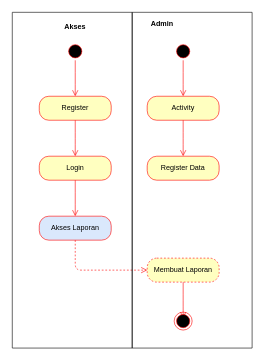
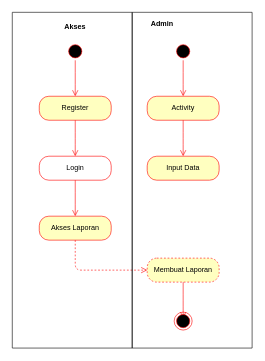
(75, 168) -> (75, 168)
(183, 168) -> (183, 168)
(75, 228) -> (75, 228)
